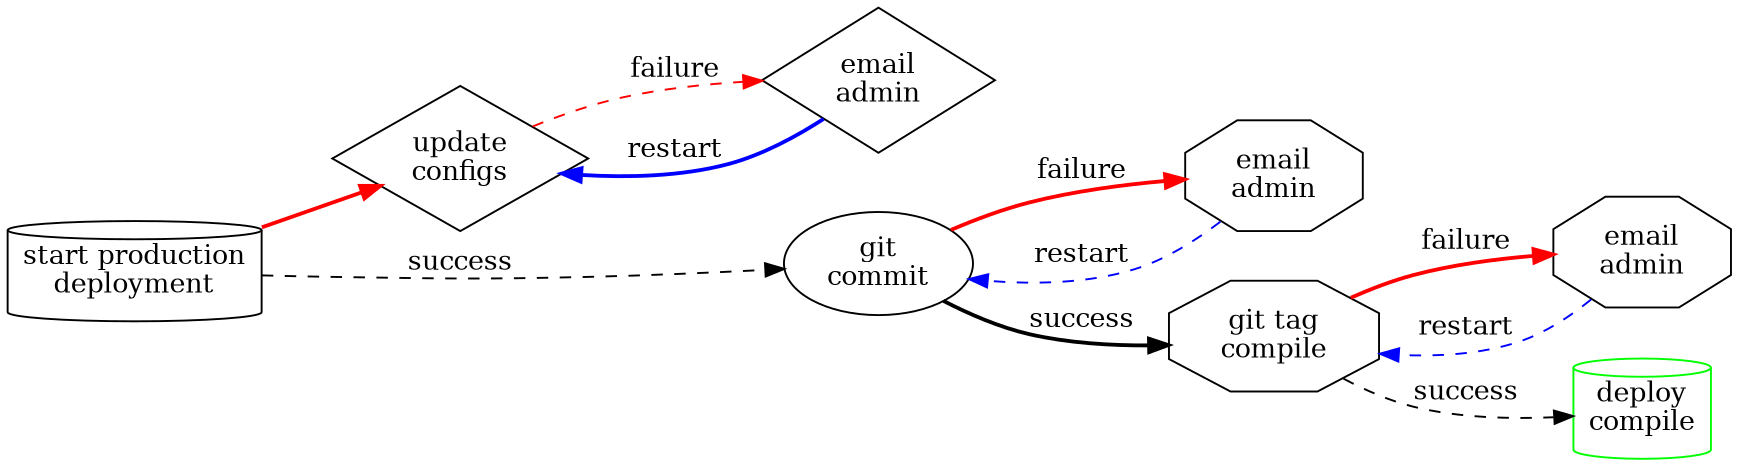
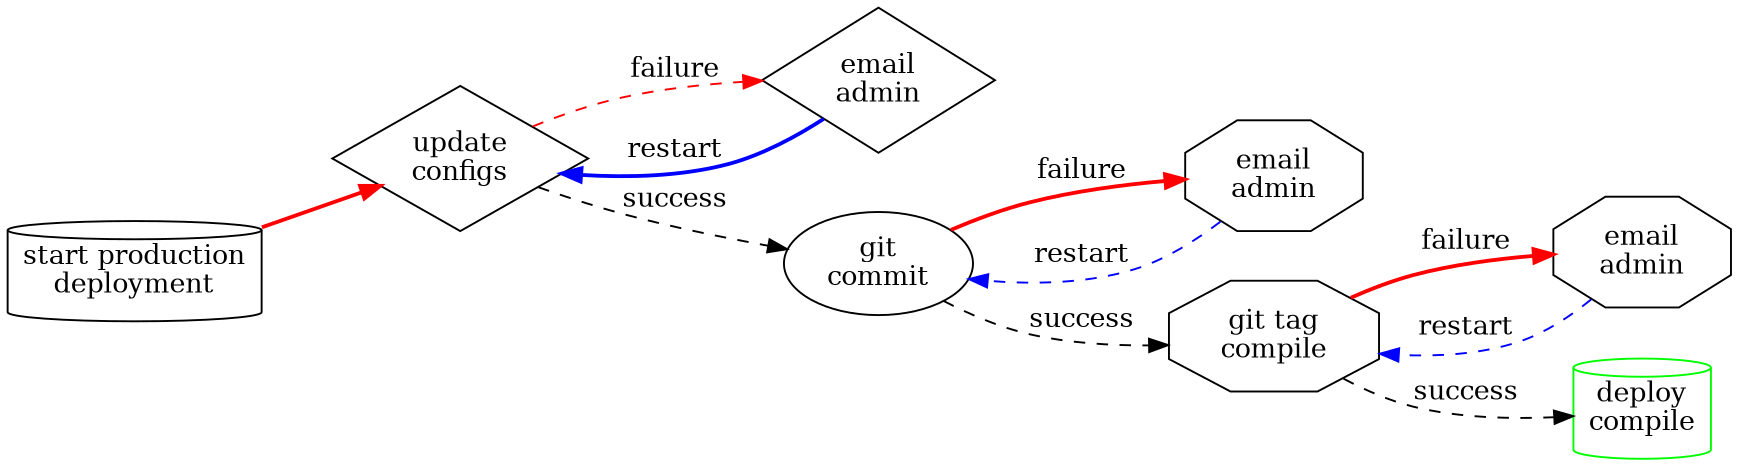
(514, 278) -> (652, 221)
(1043, 337) -> (1043, 337)
